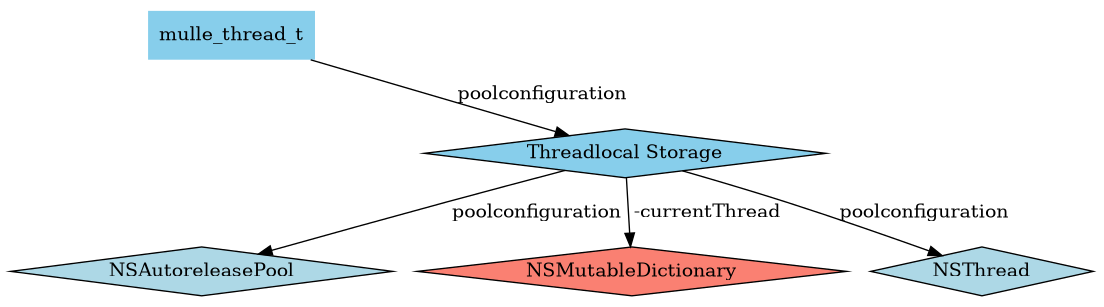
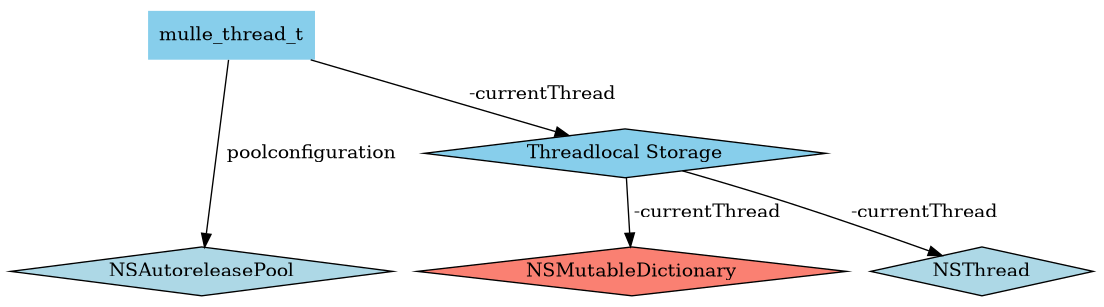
(540, 94) -> (540, 94)
(418, 210) -> (217, 147)
(922, 212) -> (922, 212)
